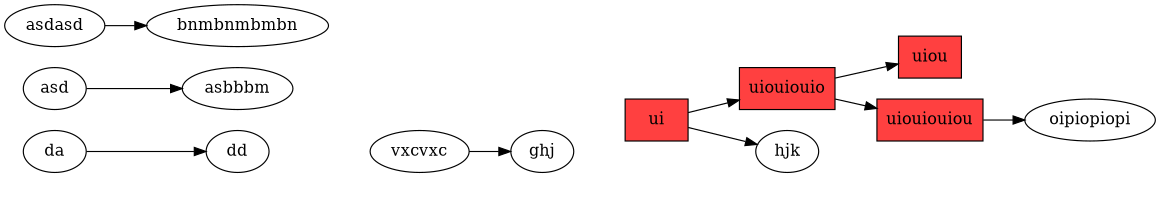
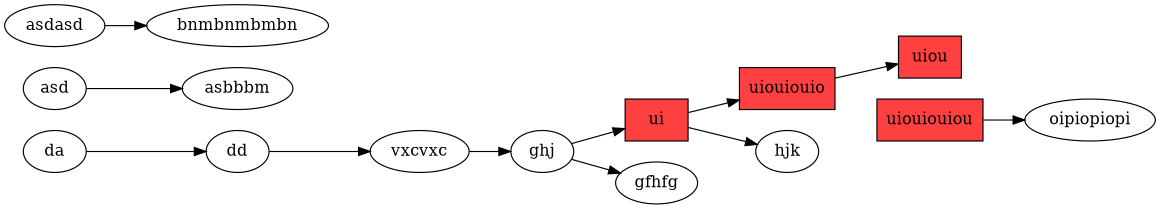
(850, 102) -> none
none -> (593, 138)
none -> (314, 151)
none -> (657, 183)
